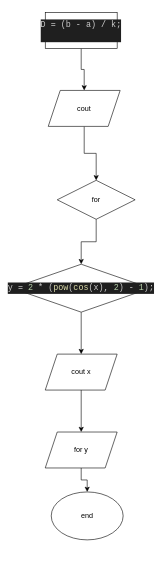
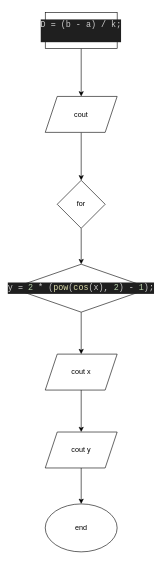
(84, 108) -> (81, 114)
(96, 200) -> (81, 204)
(81, 450) -> (81, 450)
(87, 516) -> (81, 528)
